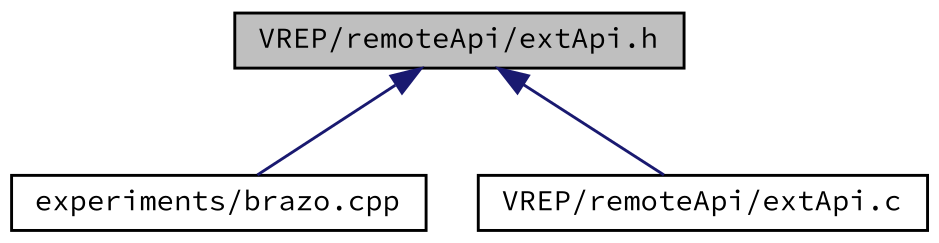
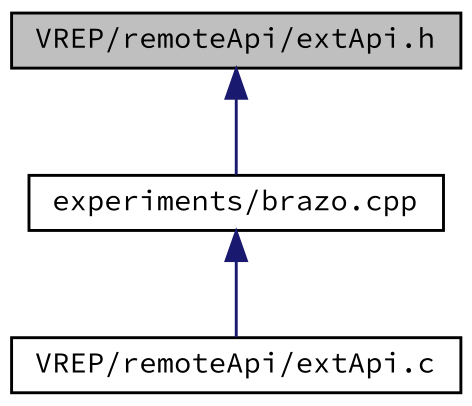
(593, 130) -> (236, 299)
